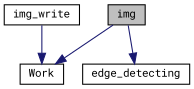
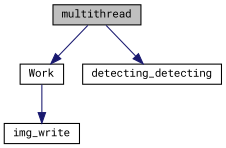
(127, 15) -> (97, 15)
(42, 39) -> (42, 99)
(136, 74) -> (152, 74)
